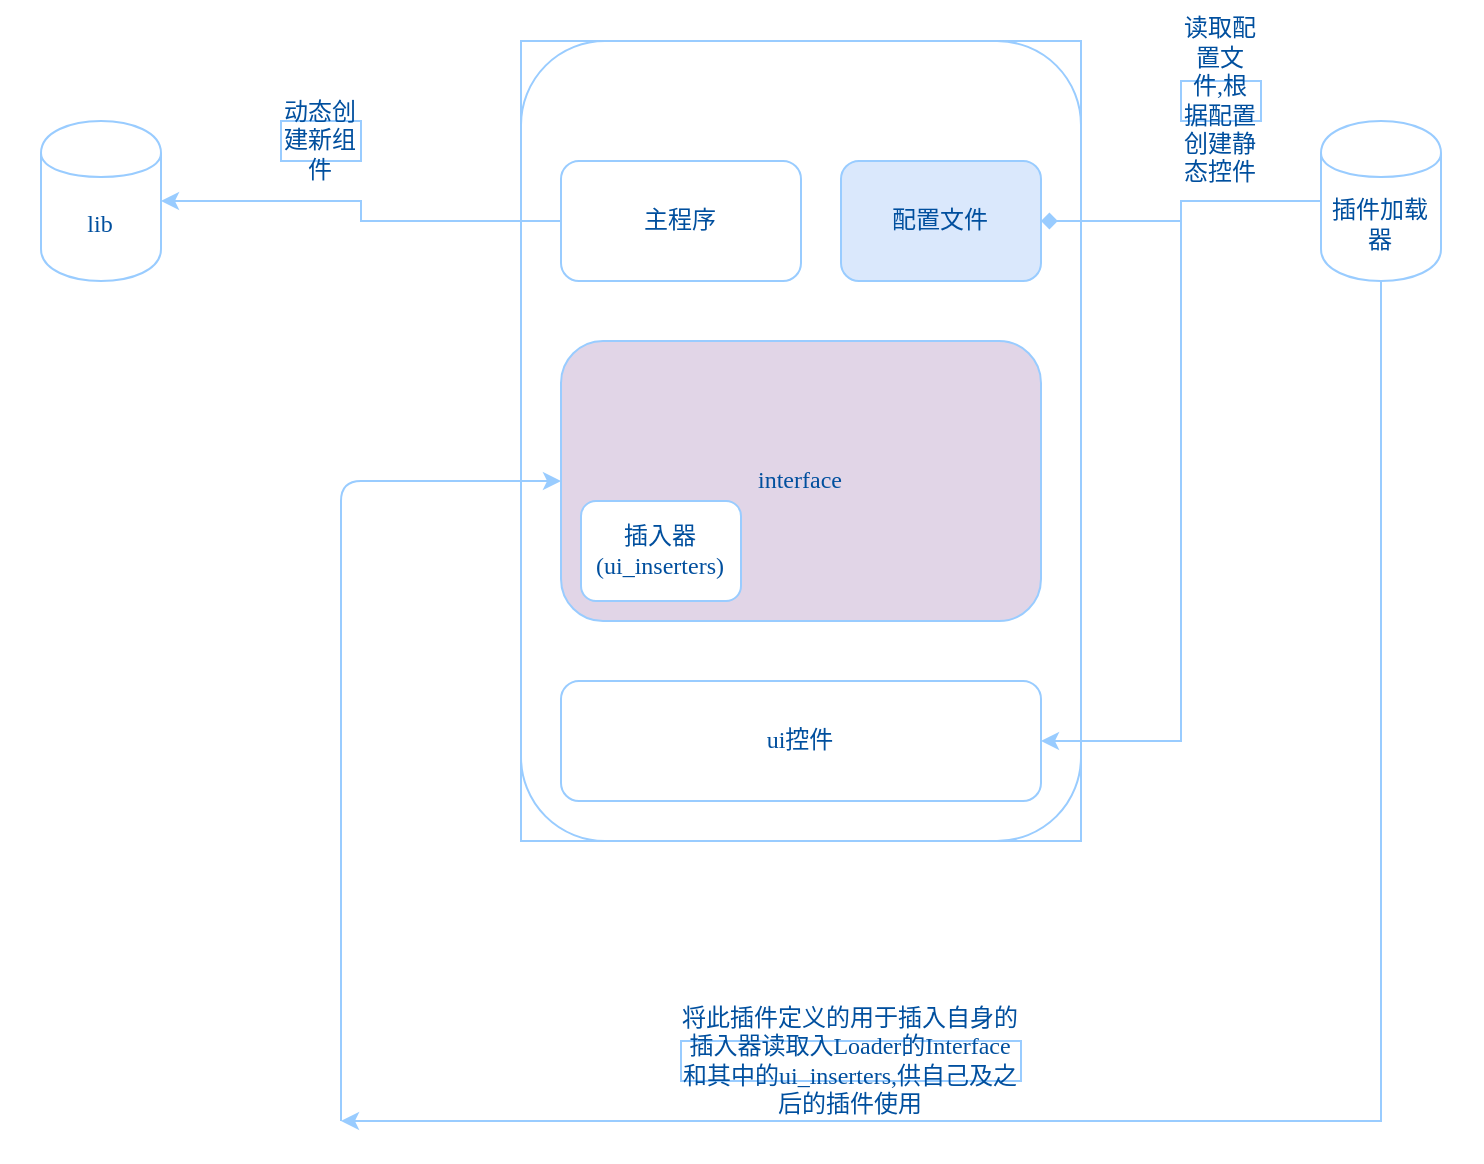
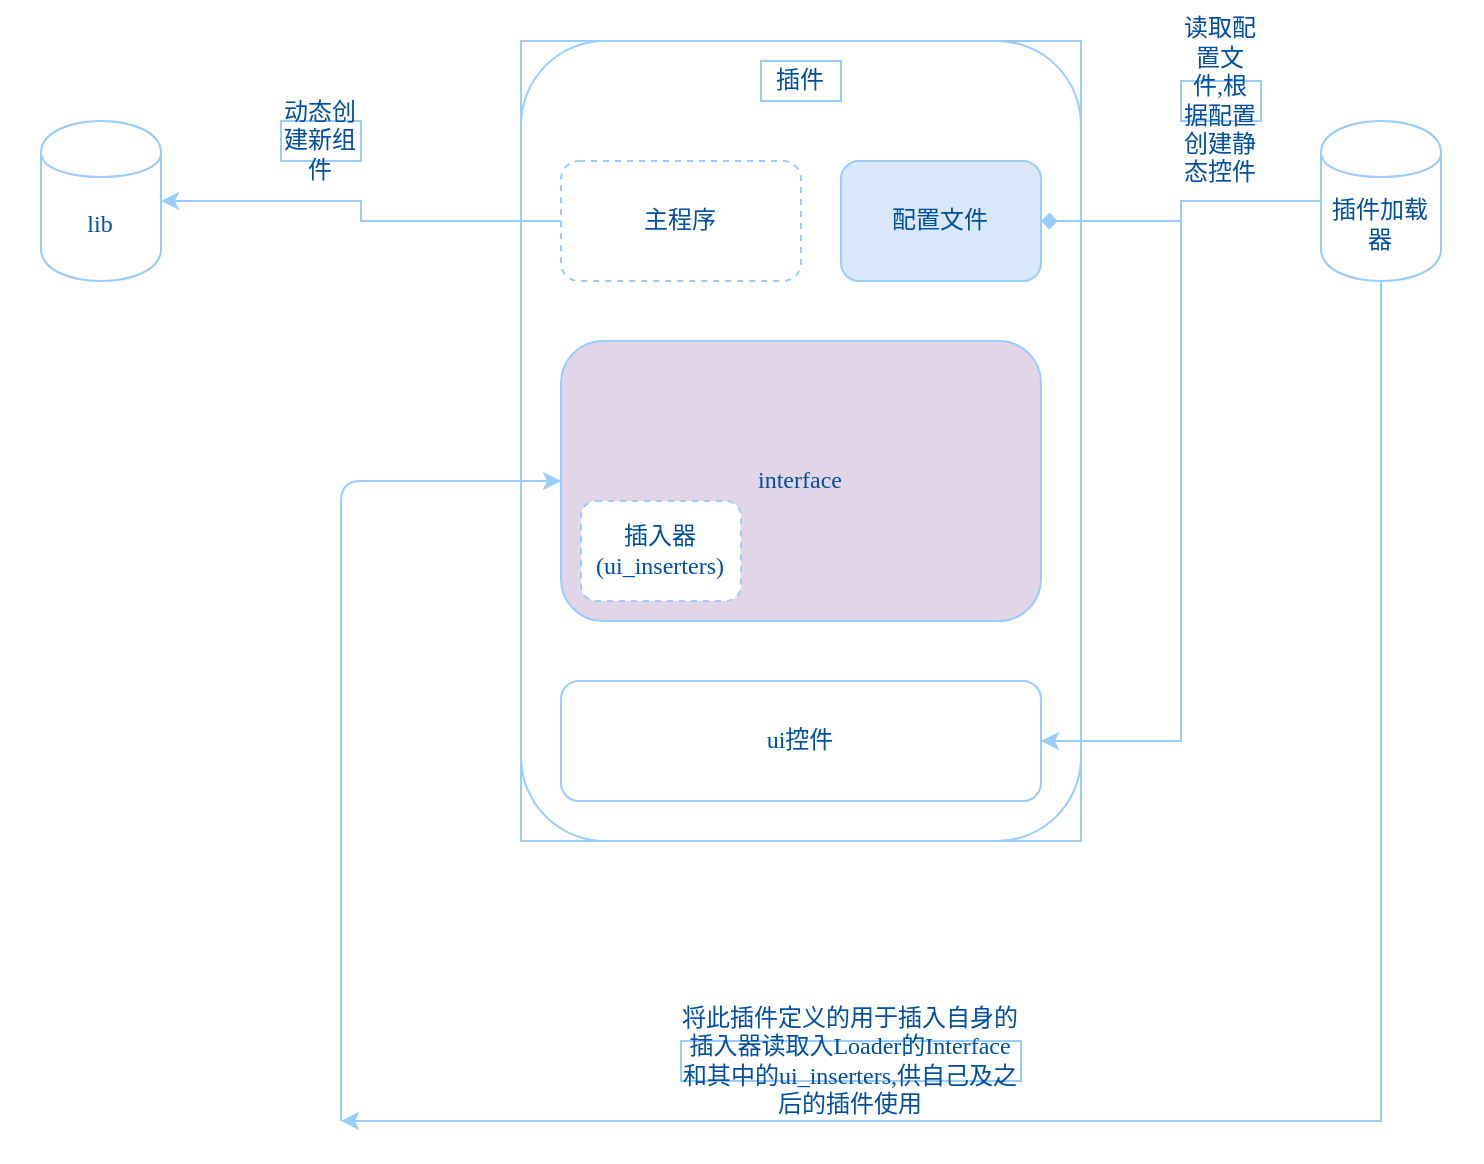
none -> (801, 81)
(681, 221) -> (681, 221)
(661, 551) -> (661, 551)
